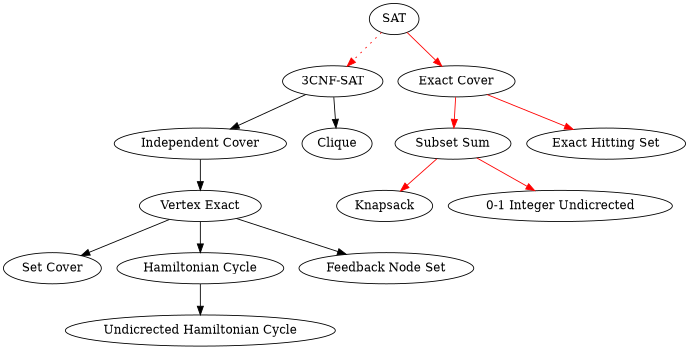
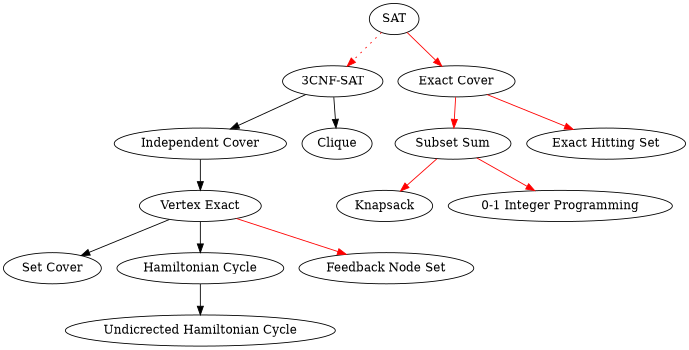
(560, 206) -> (560, 206)
(287, 235) -> (287, 235)
